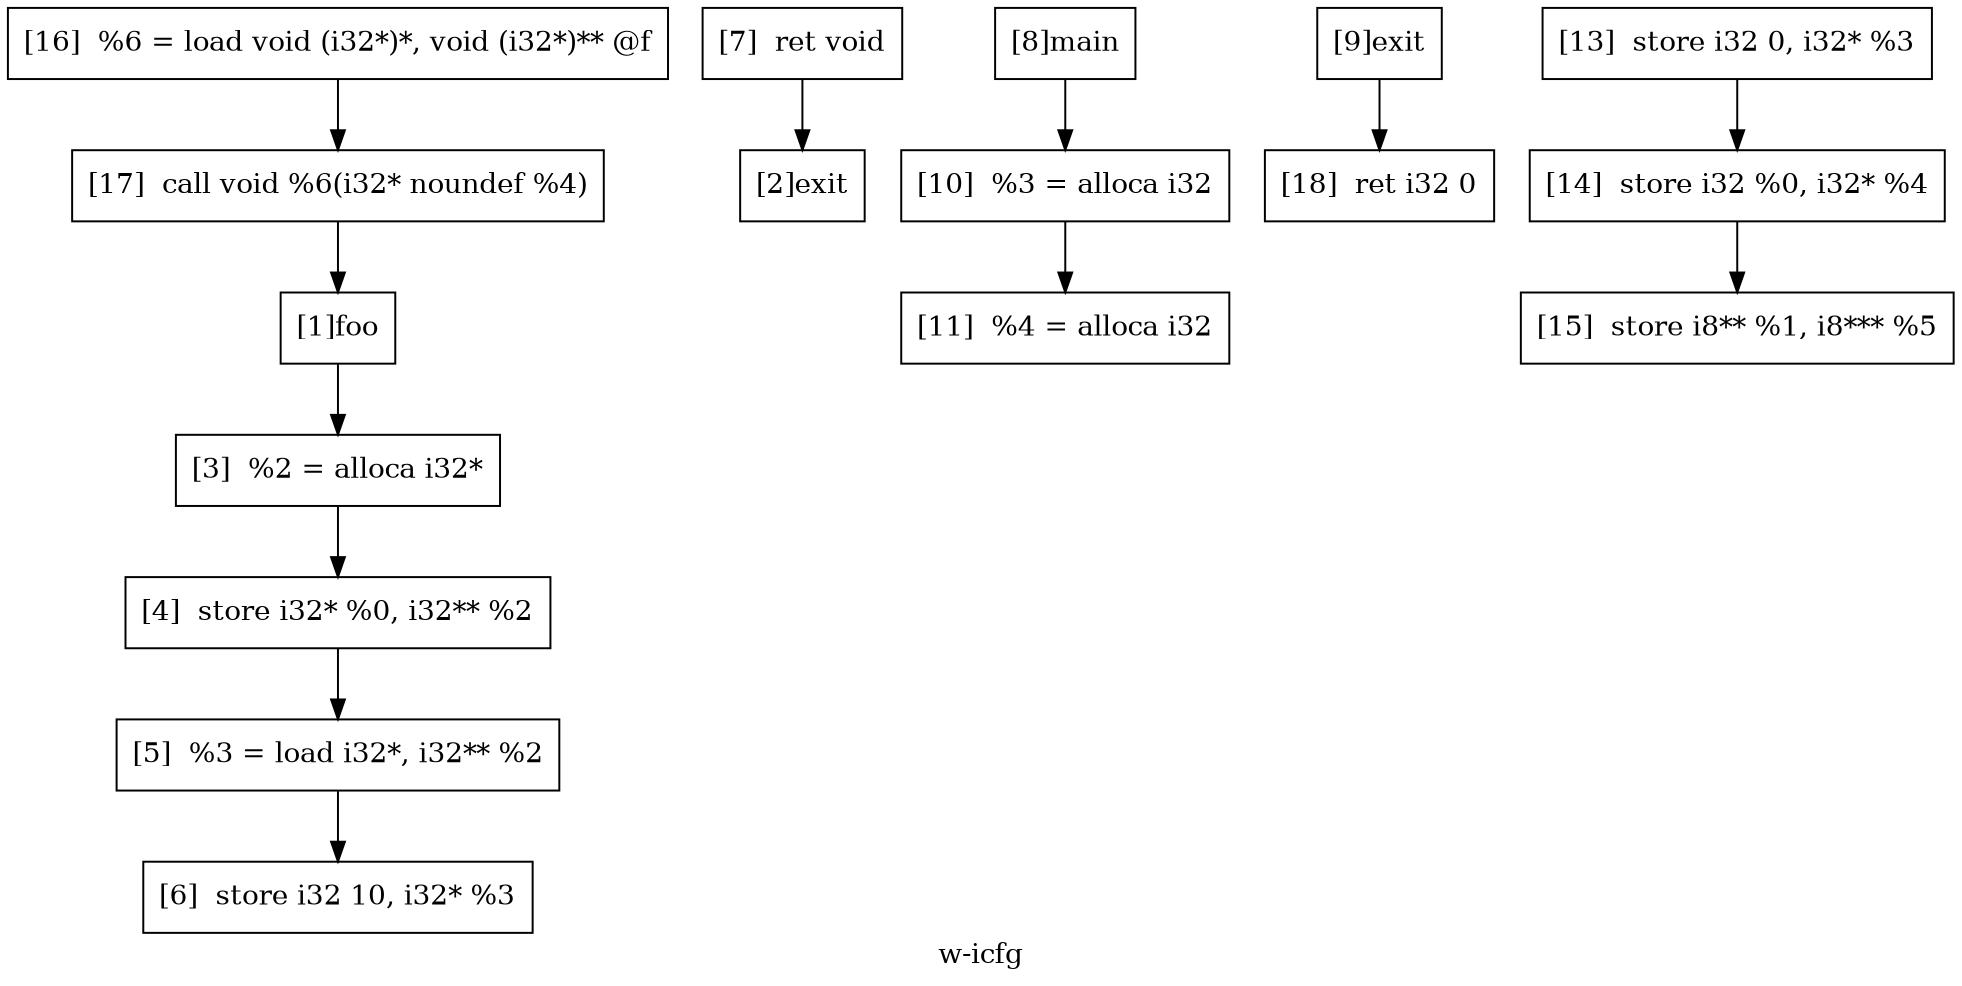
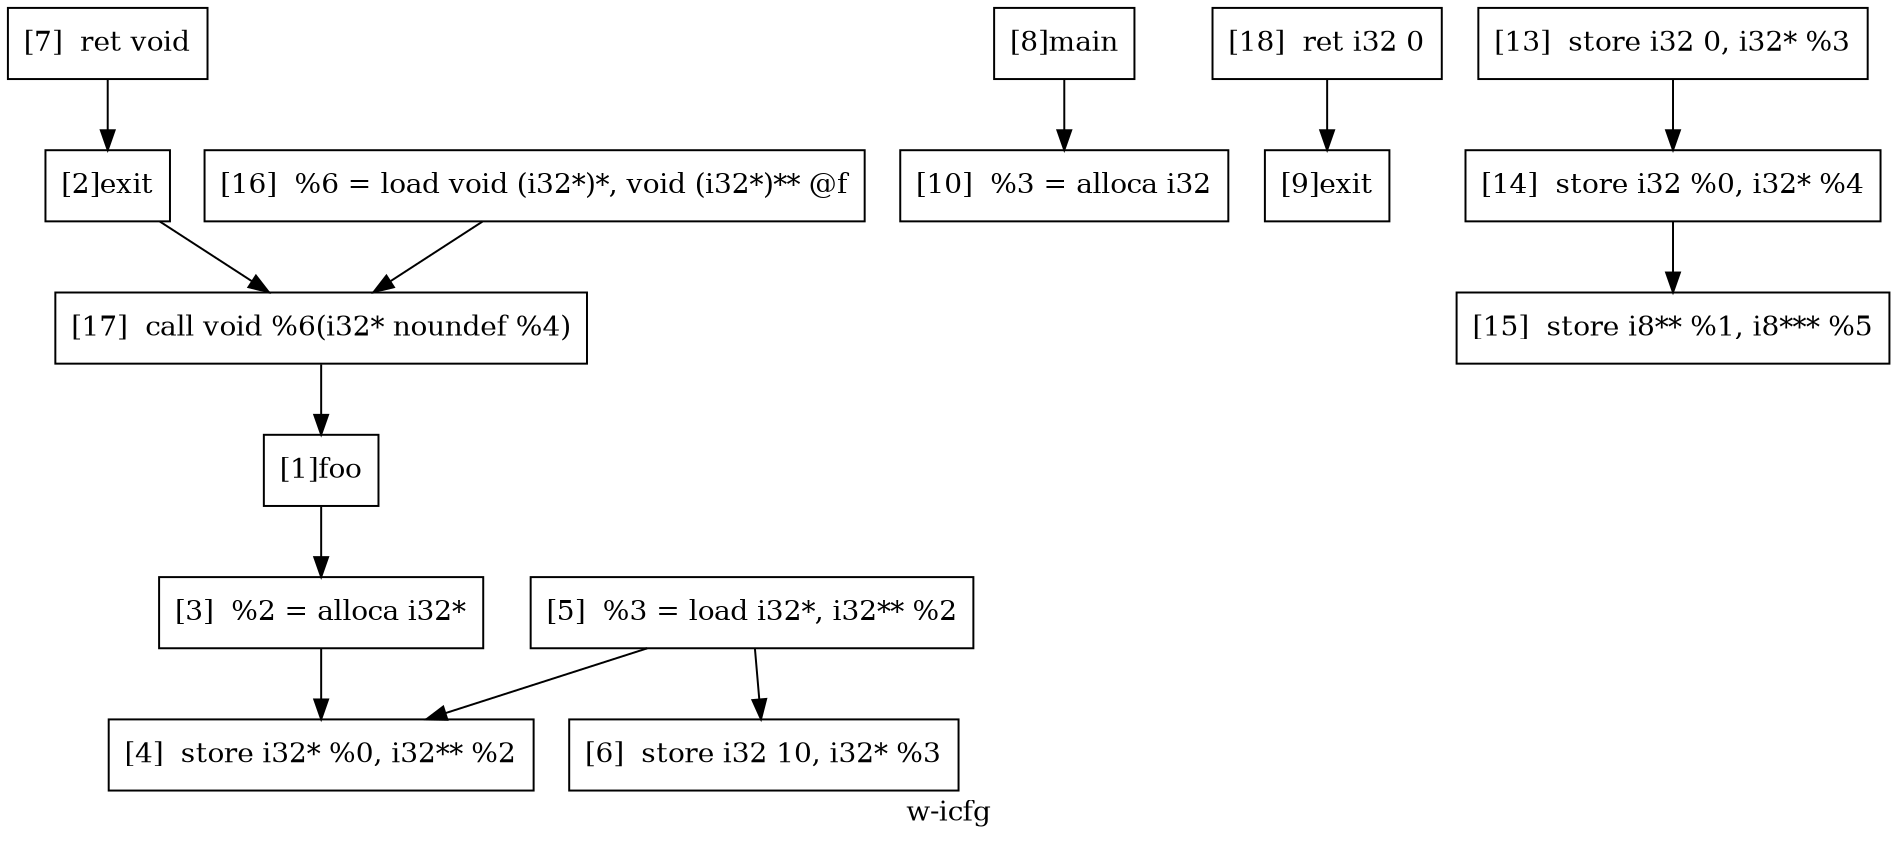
(1380, 105) -> (1327, 105)
none -> (206, 251)
(1065, 328) -> none
(338, 674) -> (547, 681)
